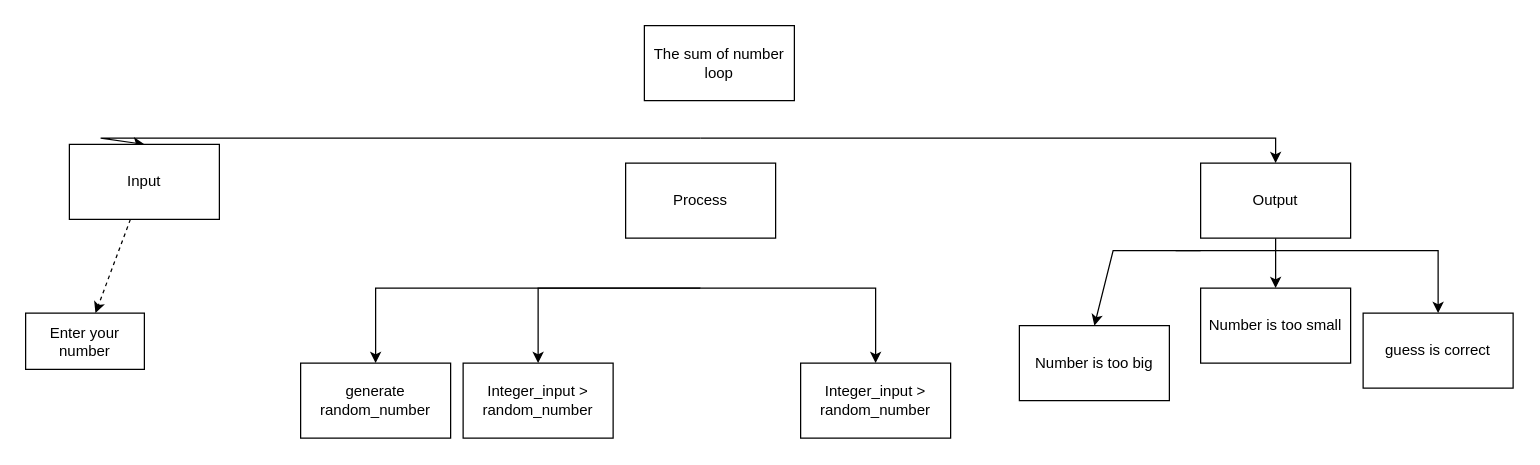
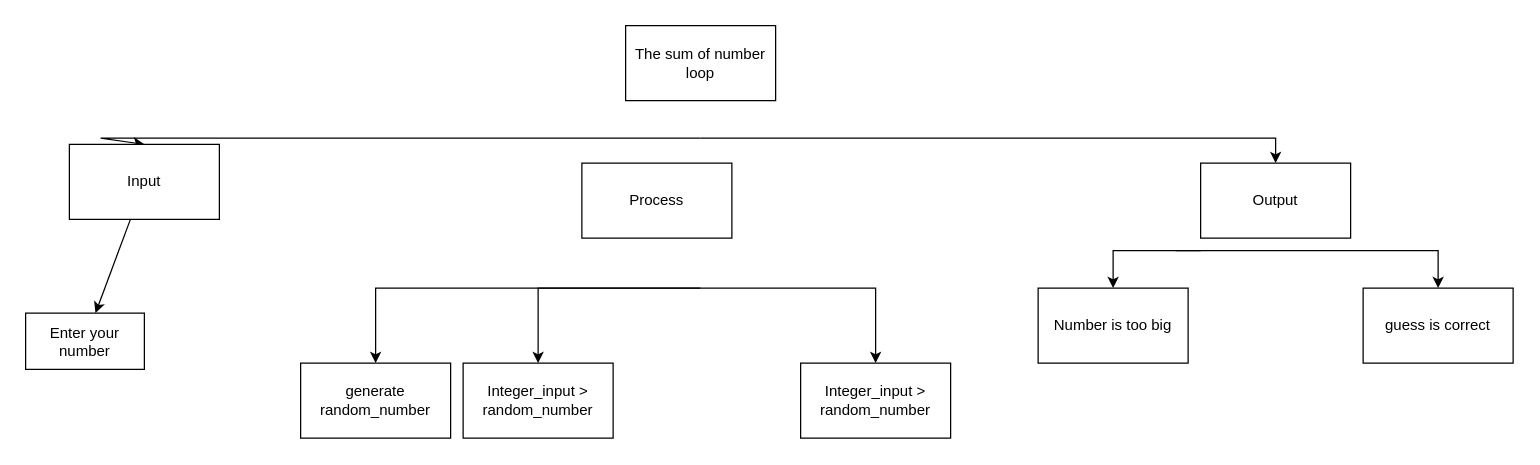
(719, 63) -> (701, 63)
(701, 201) -> (657, 201)
(1276, 259) -> none
(114, 263) -> (114, 263)
(1276, 326) -> none
(1438, 351) -> (1438, 326)
(1094, 363) -> (1113, 326)
